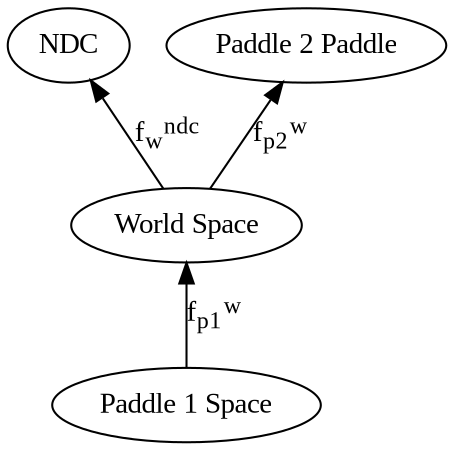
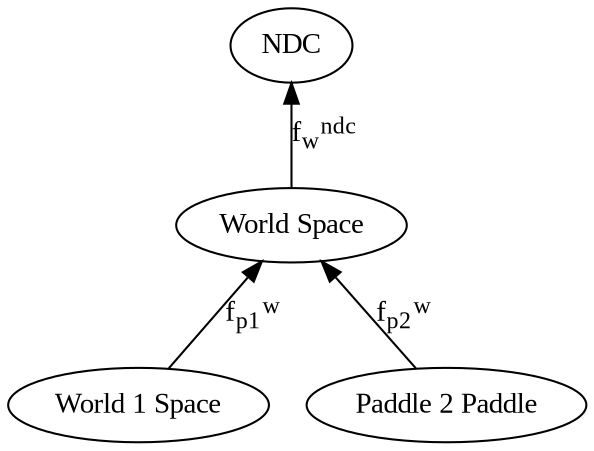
(240, 144) -> (376, 323)
(187, 405) -> (139, 405)
